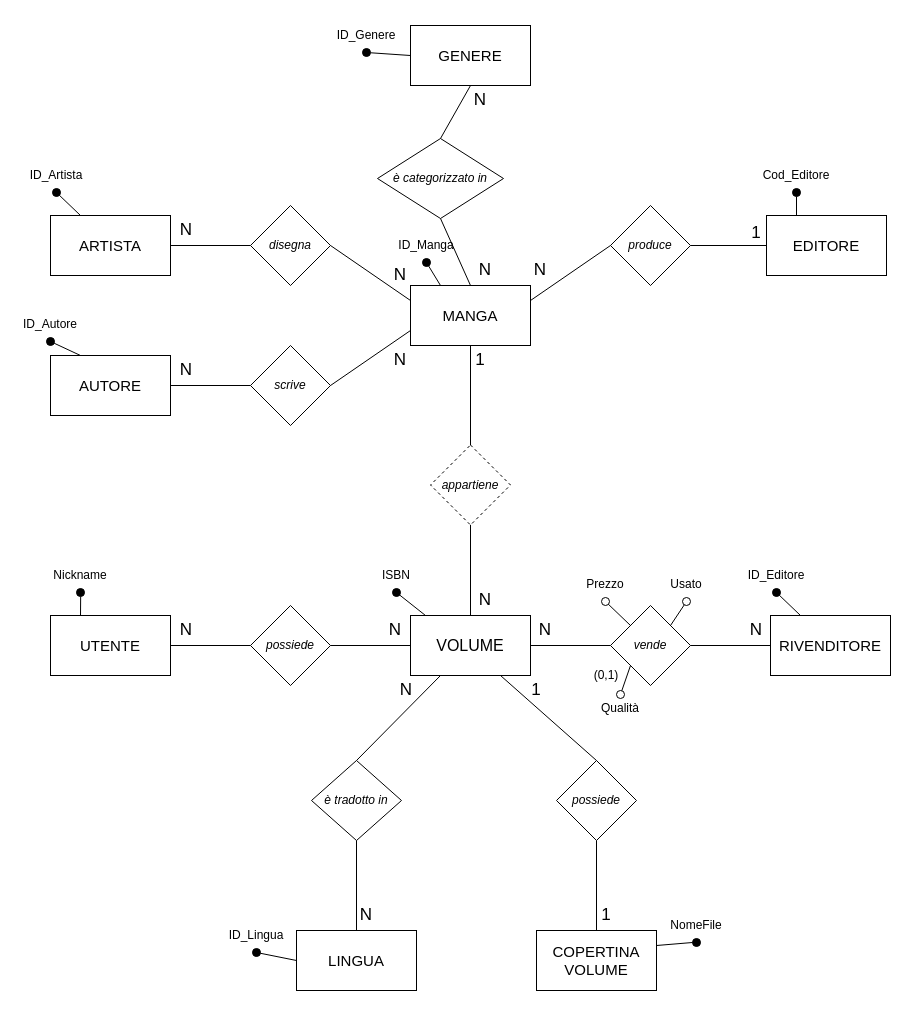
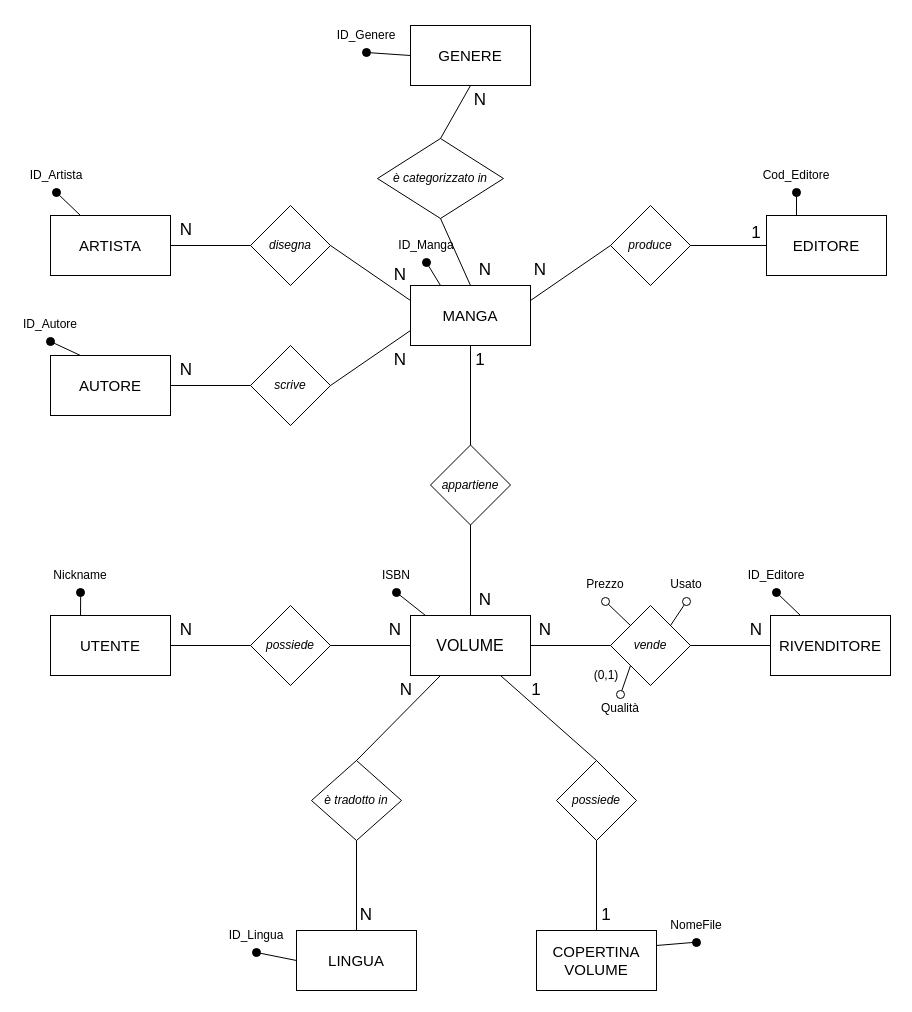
(471, 485) -> (471, 485)
